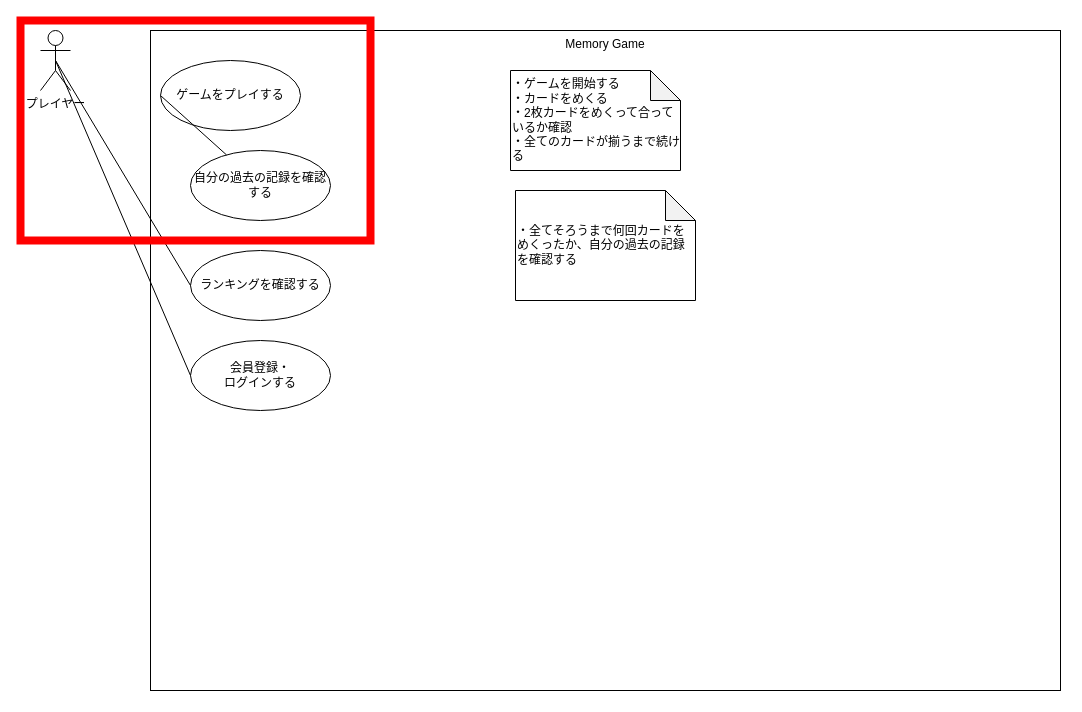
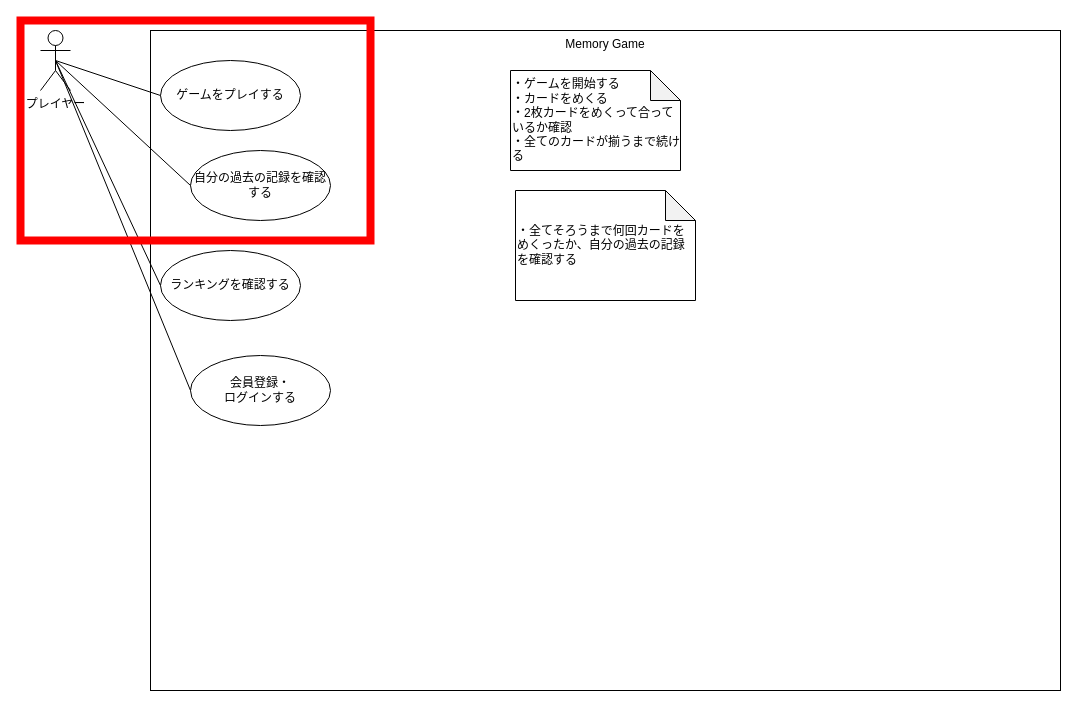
none -> (126, 125)
(194, 125) -> (112, 79)
(261, 286) -> (231, 286)
(261, 376) -> (261, 391)
